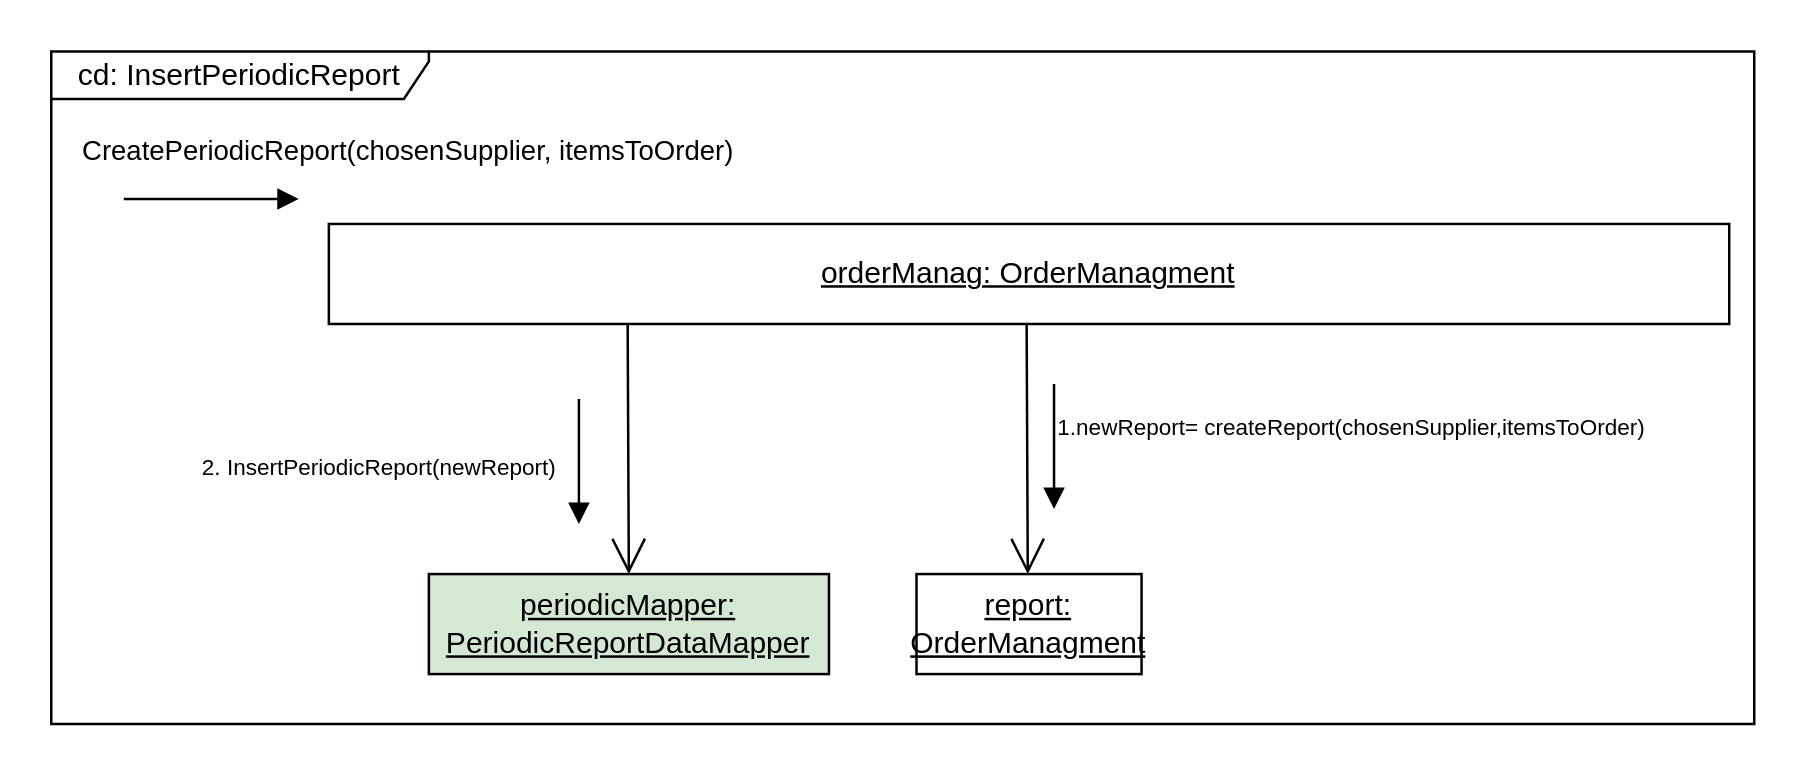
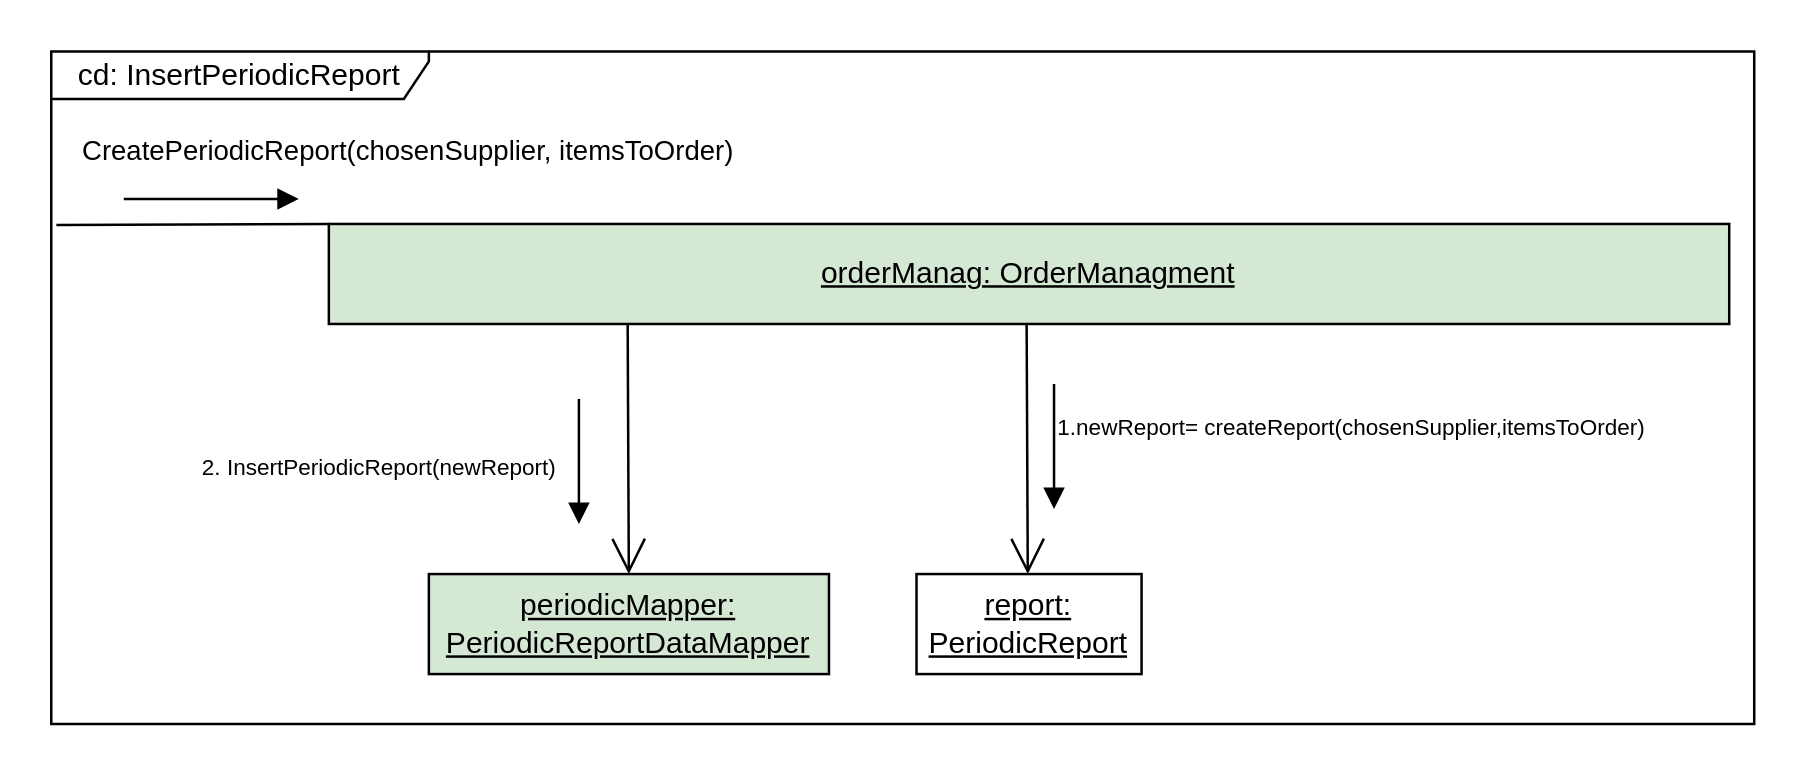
none -> (193, 224)
(1029, 274) -> (1029, 274)
(1029, 624) -> (1029, 624)
